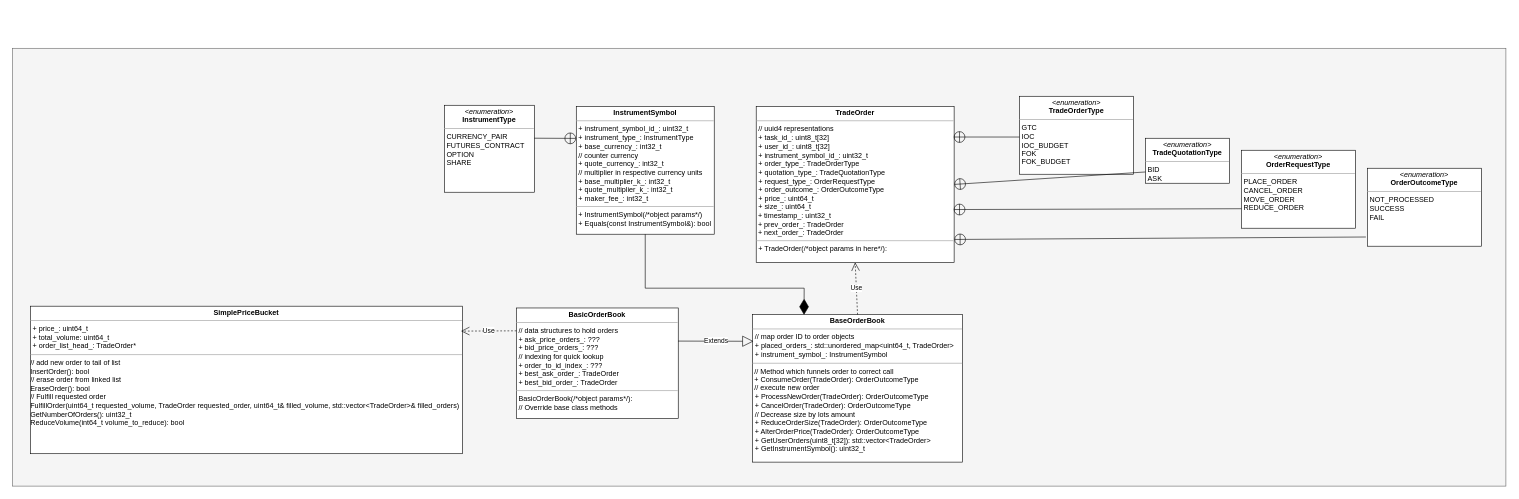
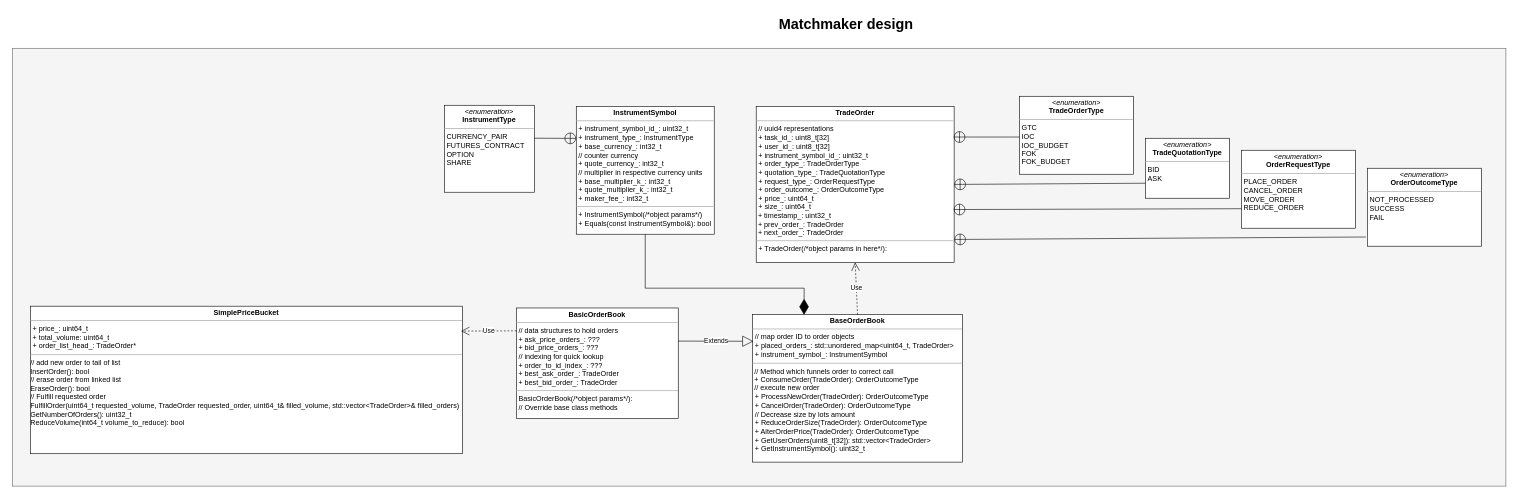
none -> (846, 24)
(1188, 161) -> (1188, 168)
